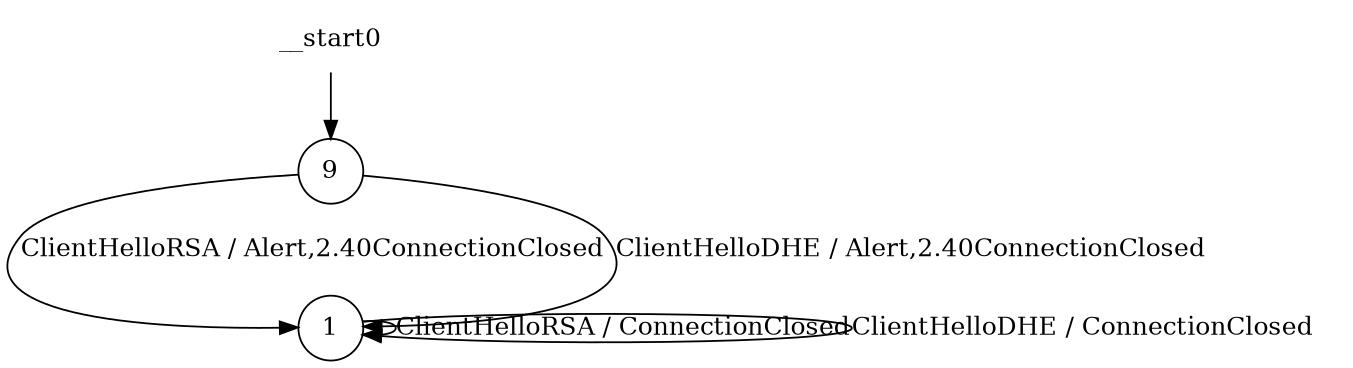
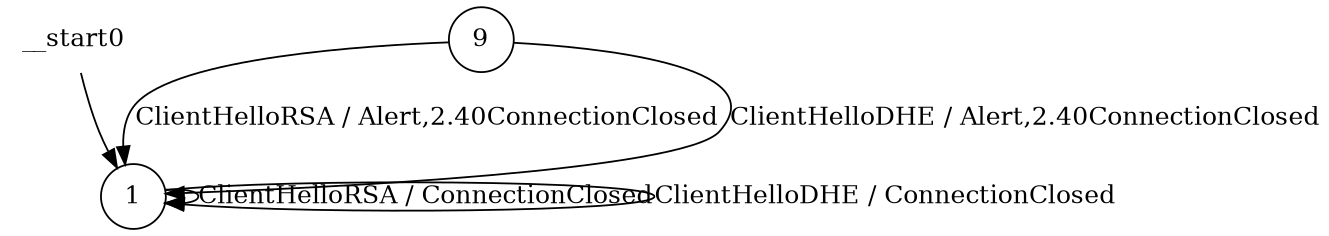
(331, 97) -> (92, 113)
